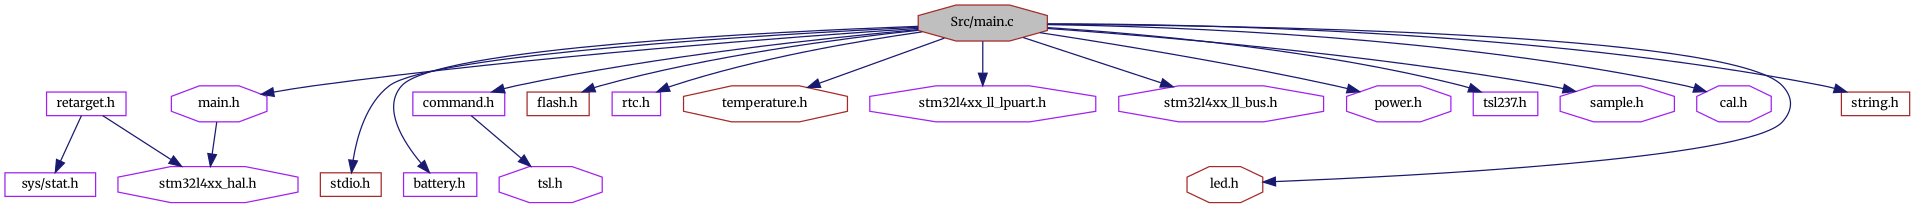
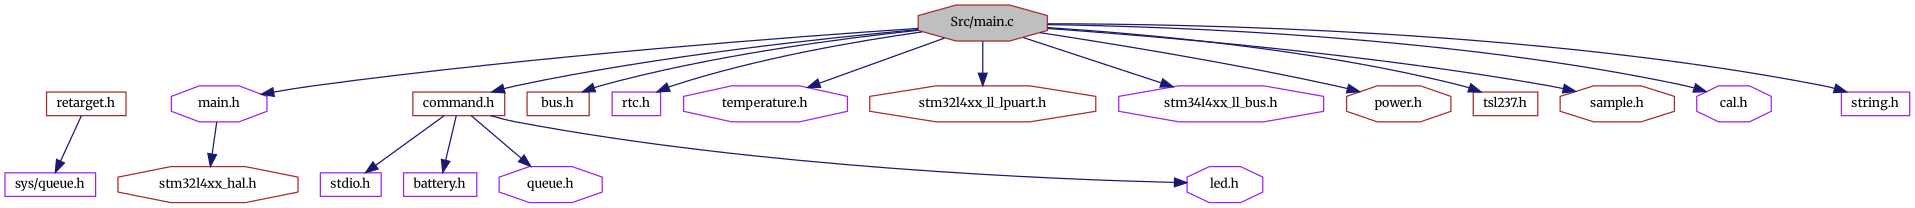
(614, 44) -> (451, 138)
(610, 48) -> (410, 140)
(1661, 53) -> (831, 163)
(86, 104) -> (86, 104)
(459, 104) -> (459, 104)
(558, 104) -> (558, 104)
(765, 104) -> (765, 104)
(983, 104) -> (983, 104)
(1221, 104) -> (1221, 104)
(1399, 104) -> (1399, 104)
(1506, 104) -> (1506, 104)
(1617, 104) -> (1617, 104)
(1876, 104) -> (1876, 104)
(137, 138) -> none
(50, 185) -> (50, 185)
(208, 185) -> (208, 185)
(351, 185) -> (351, 185)
(551, 185) -> (551, 185)
(1225, 185) -> (1225, 185)
